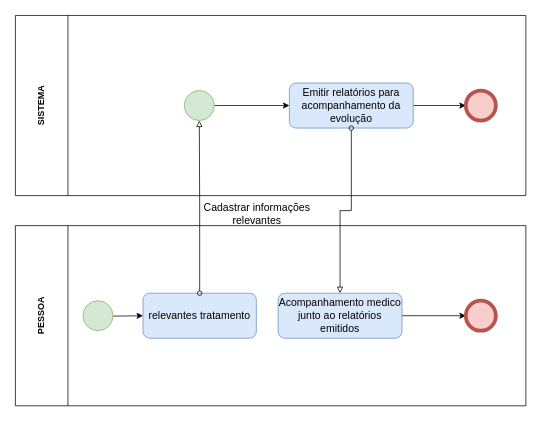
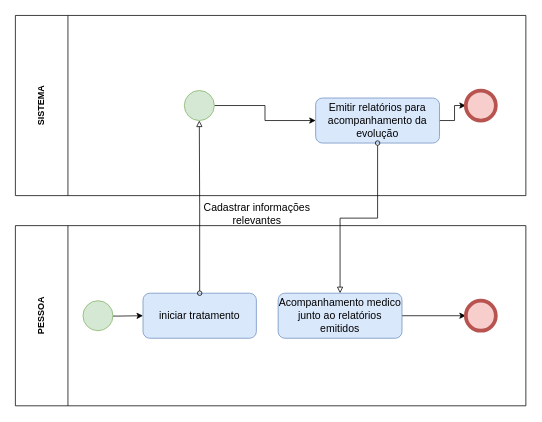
(351, 105) -> (377, 120)
(200, 315) -> (200, 315)
